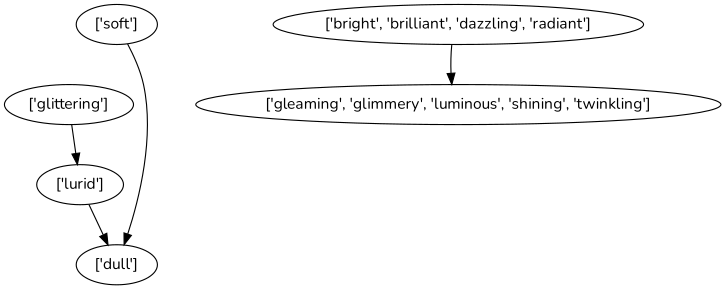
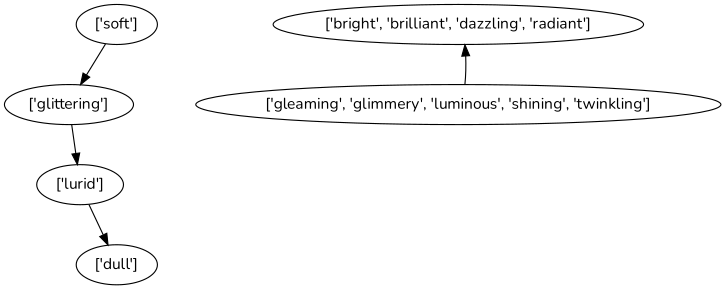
(451, 59) -> (466, 70)
(147, 138) -> (96, 60)
